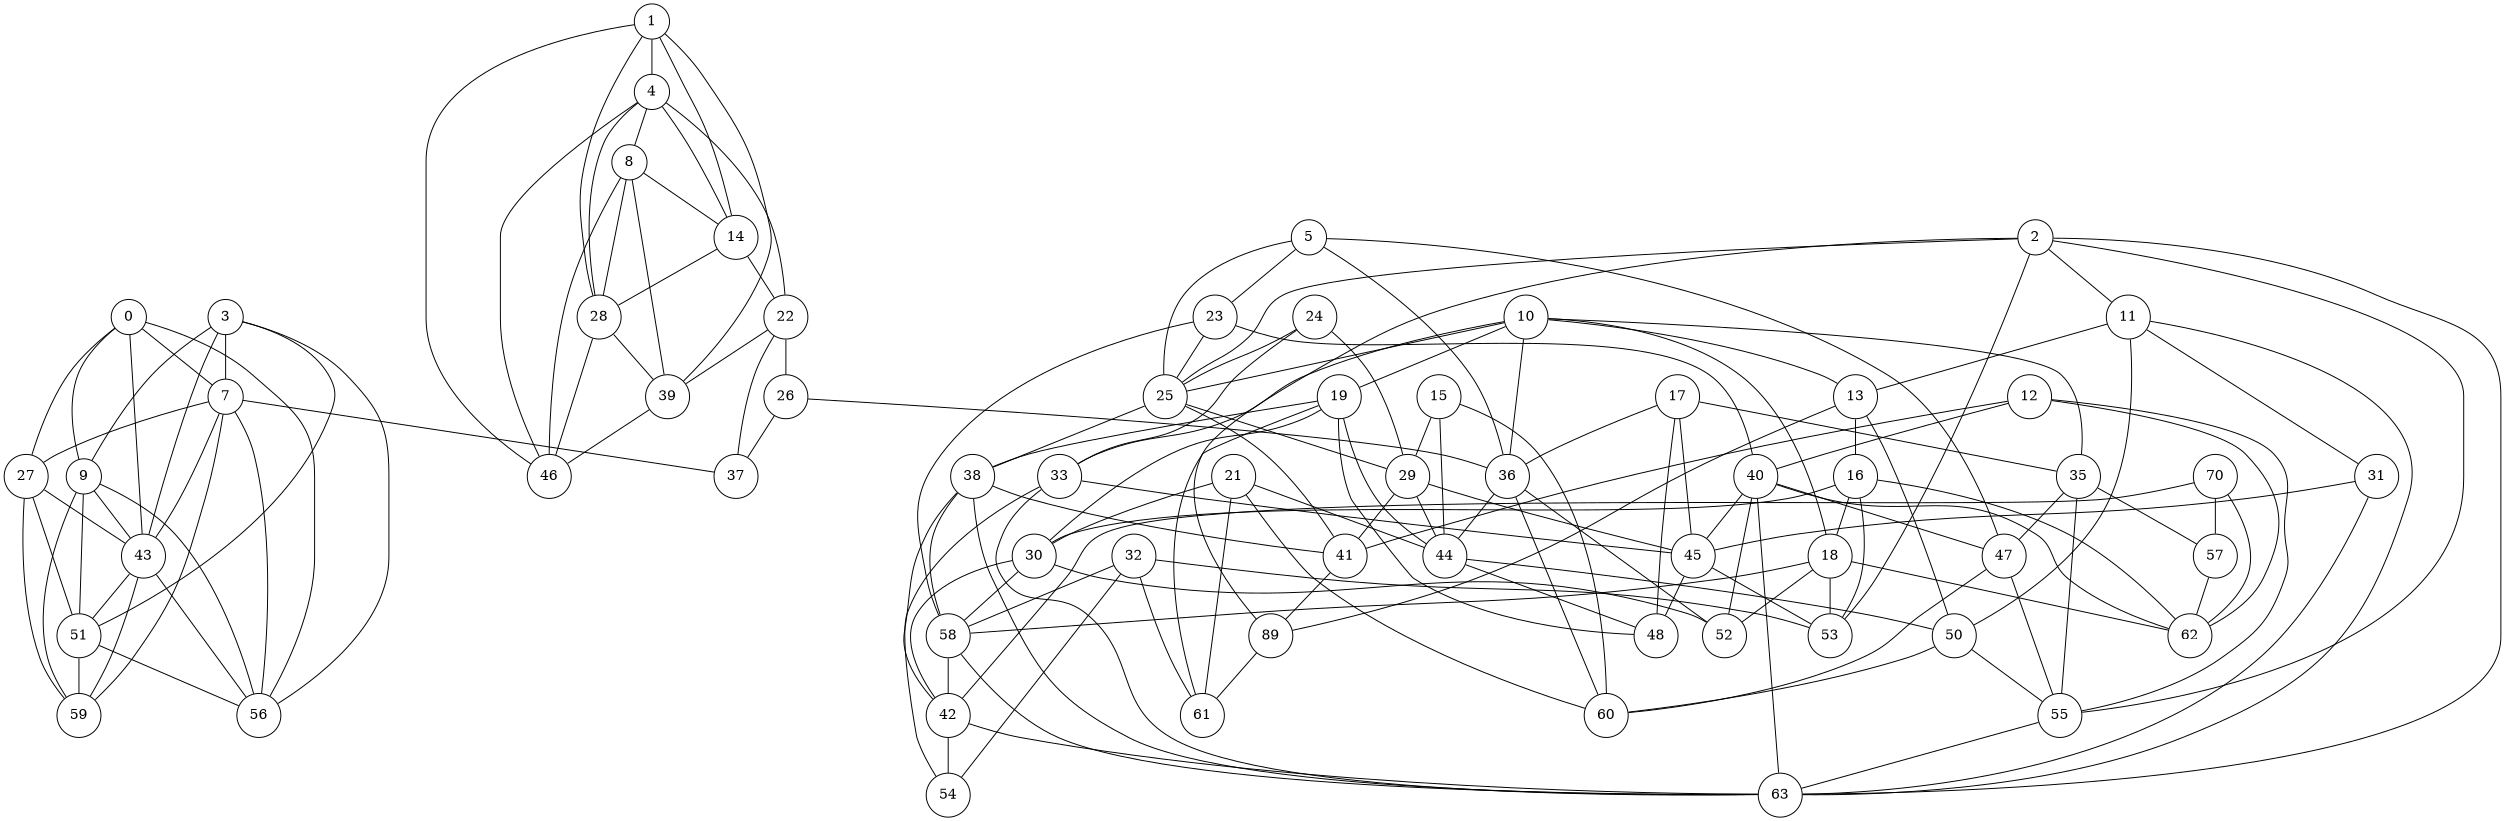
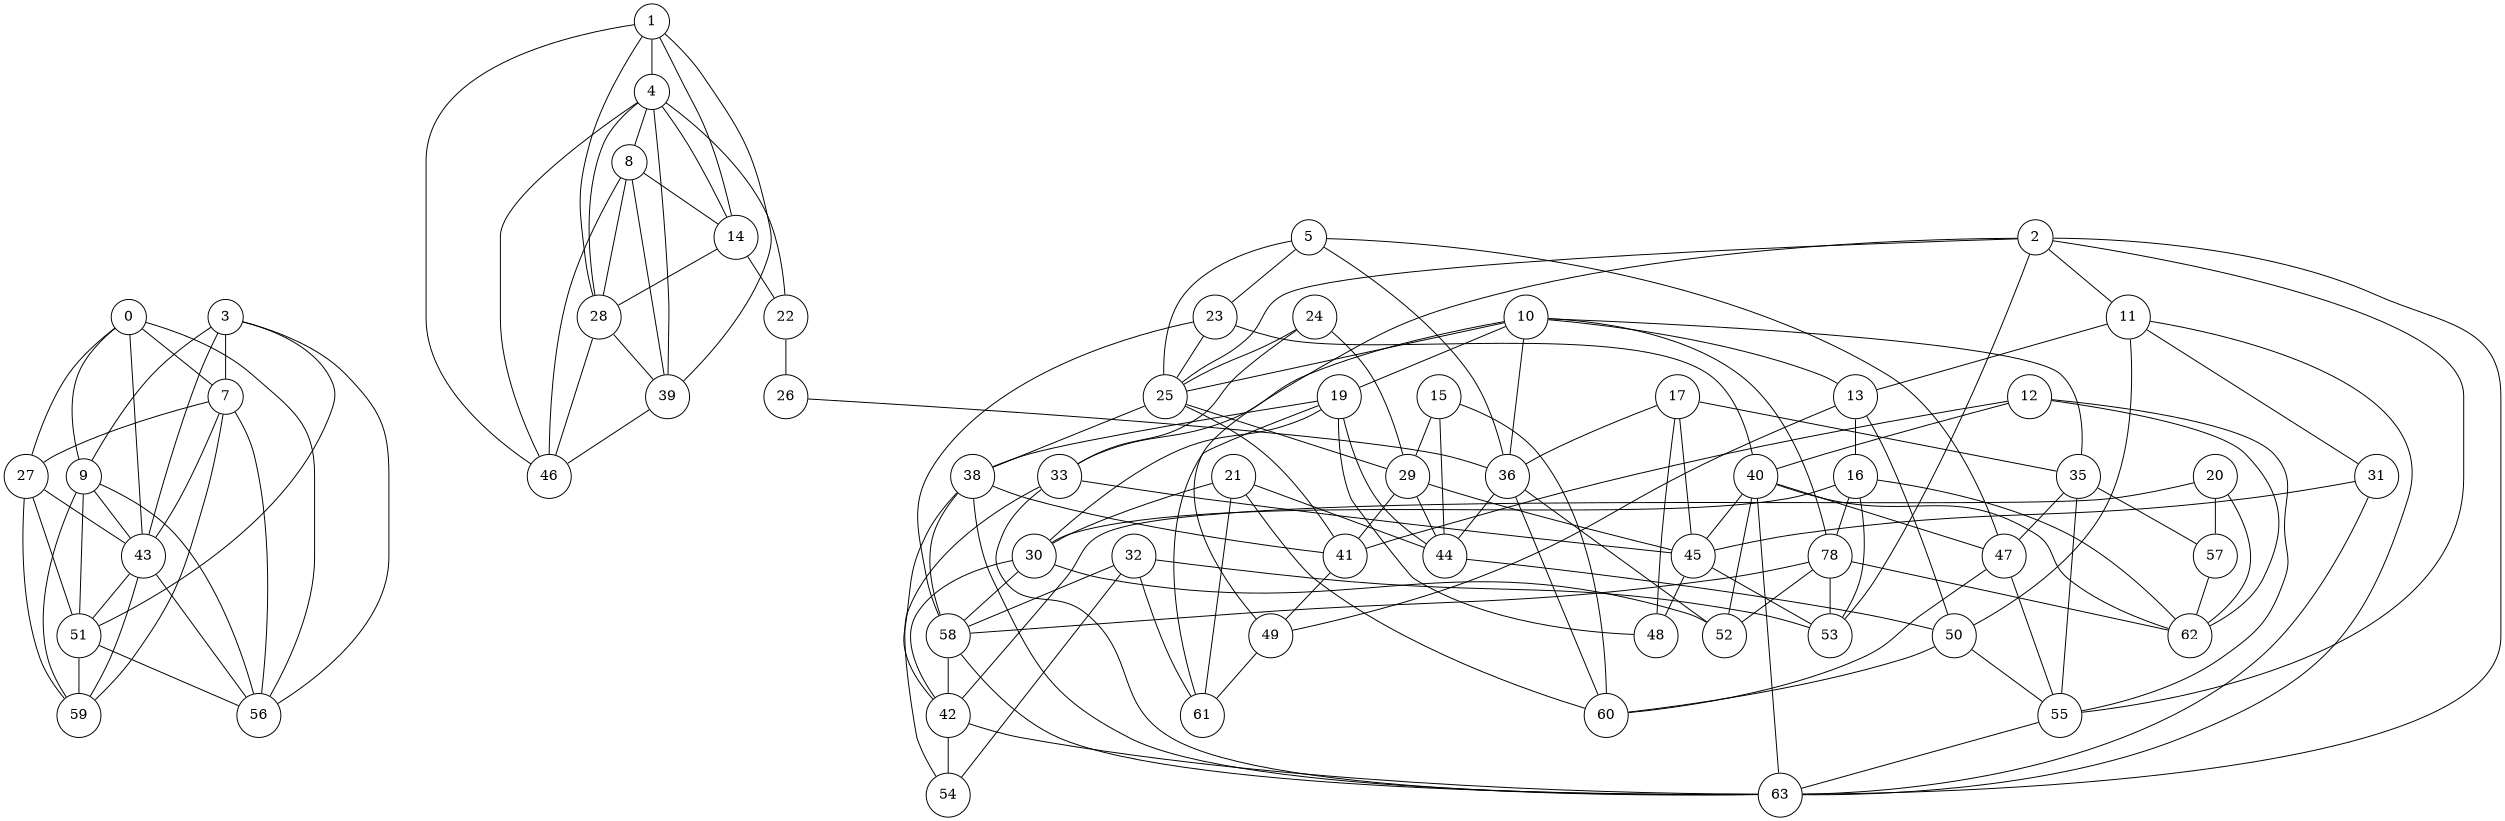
(727, 357) -> (666, 242)
(736, 476) -> none
(2215, 476) -> (2215, 476)
(1830, 556) -> (1830, 556)
(1567, 602) -> none
(1271, 636) -> (1271, 636)
